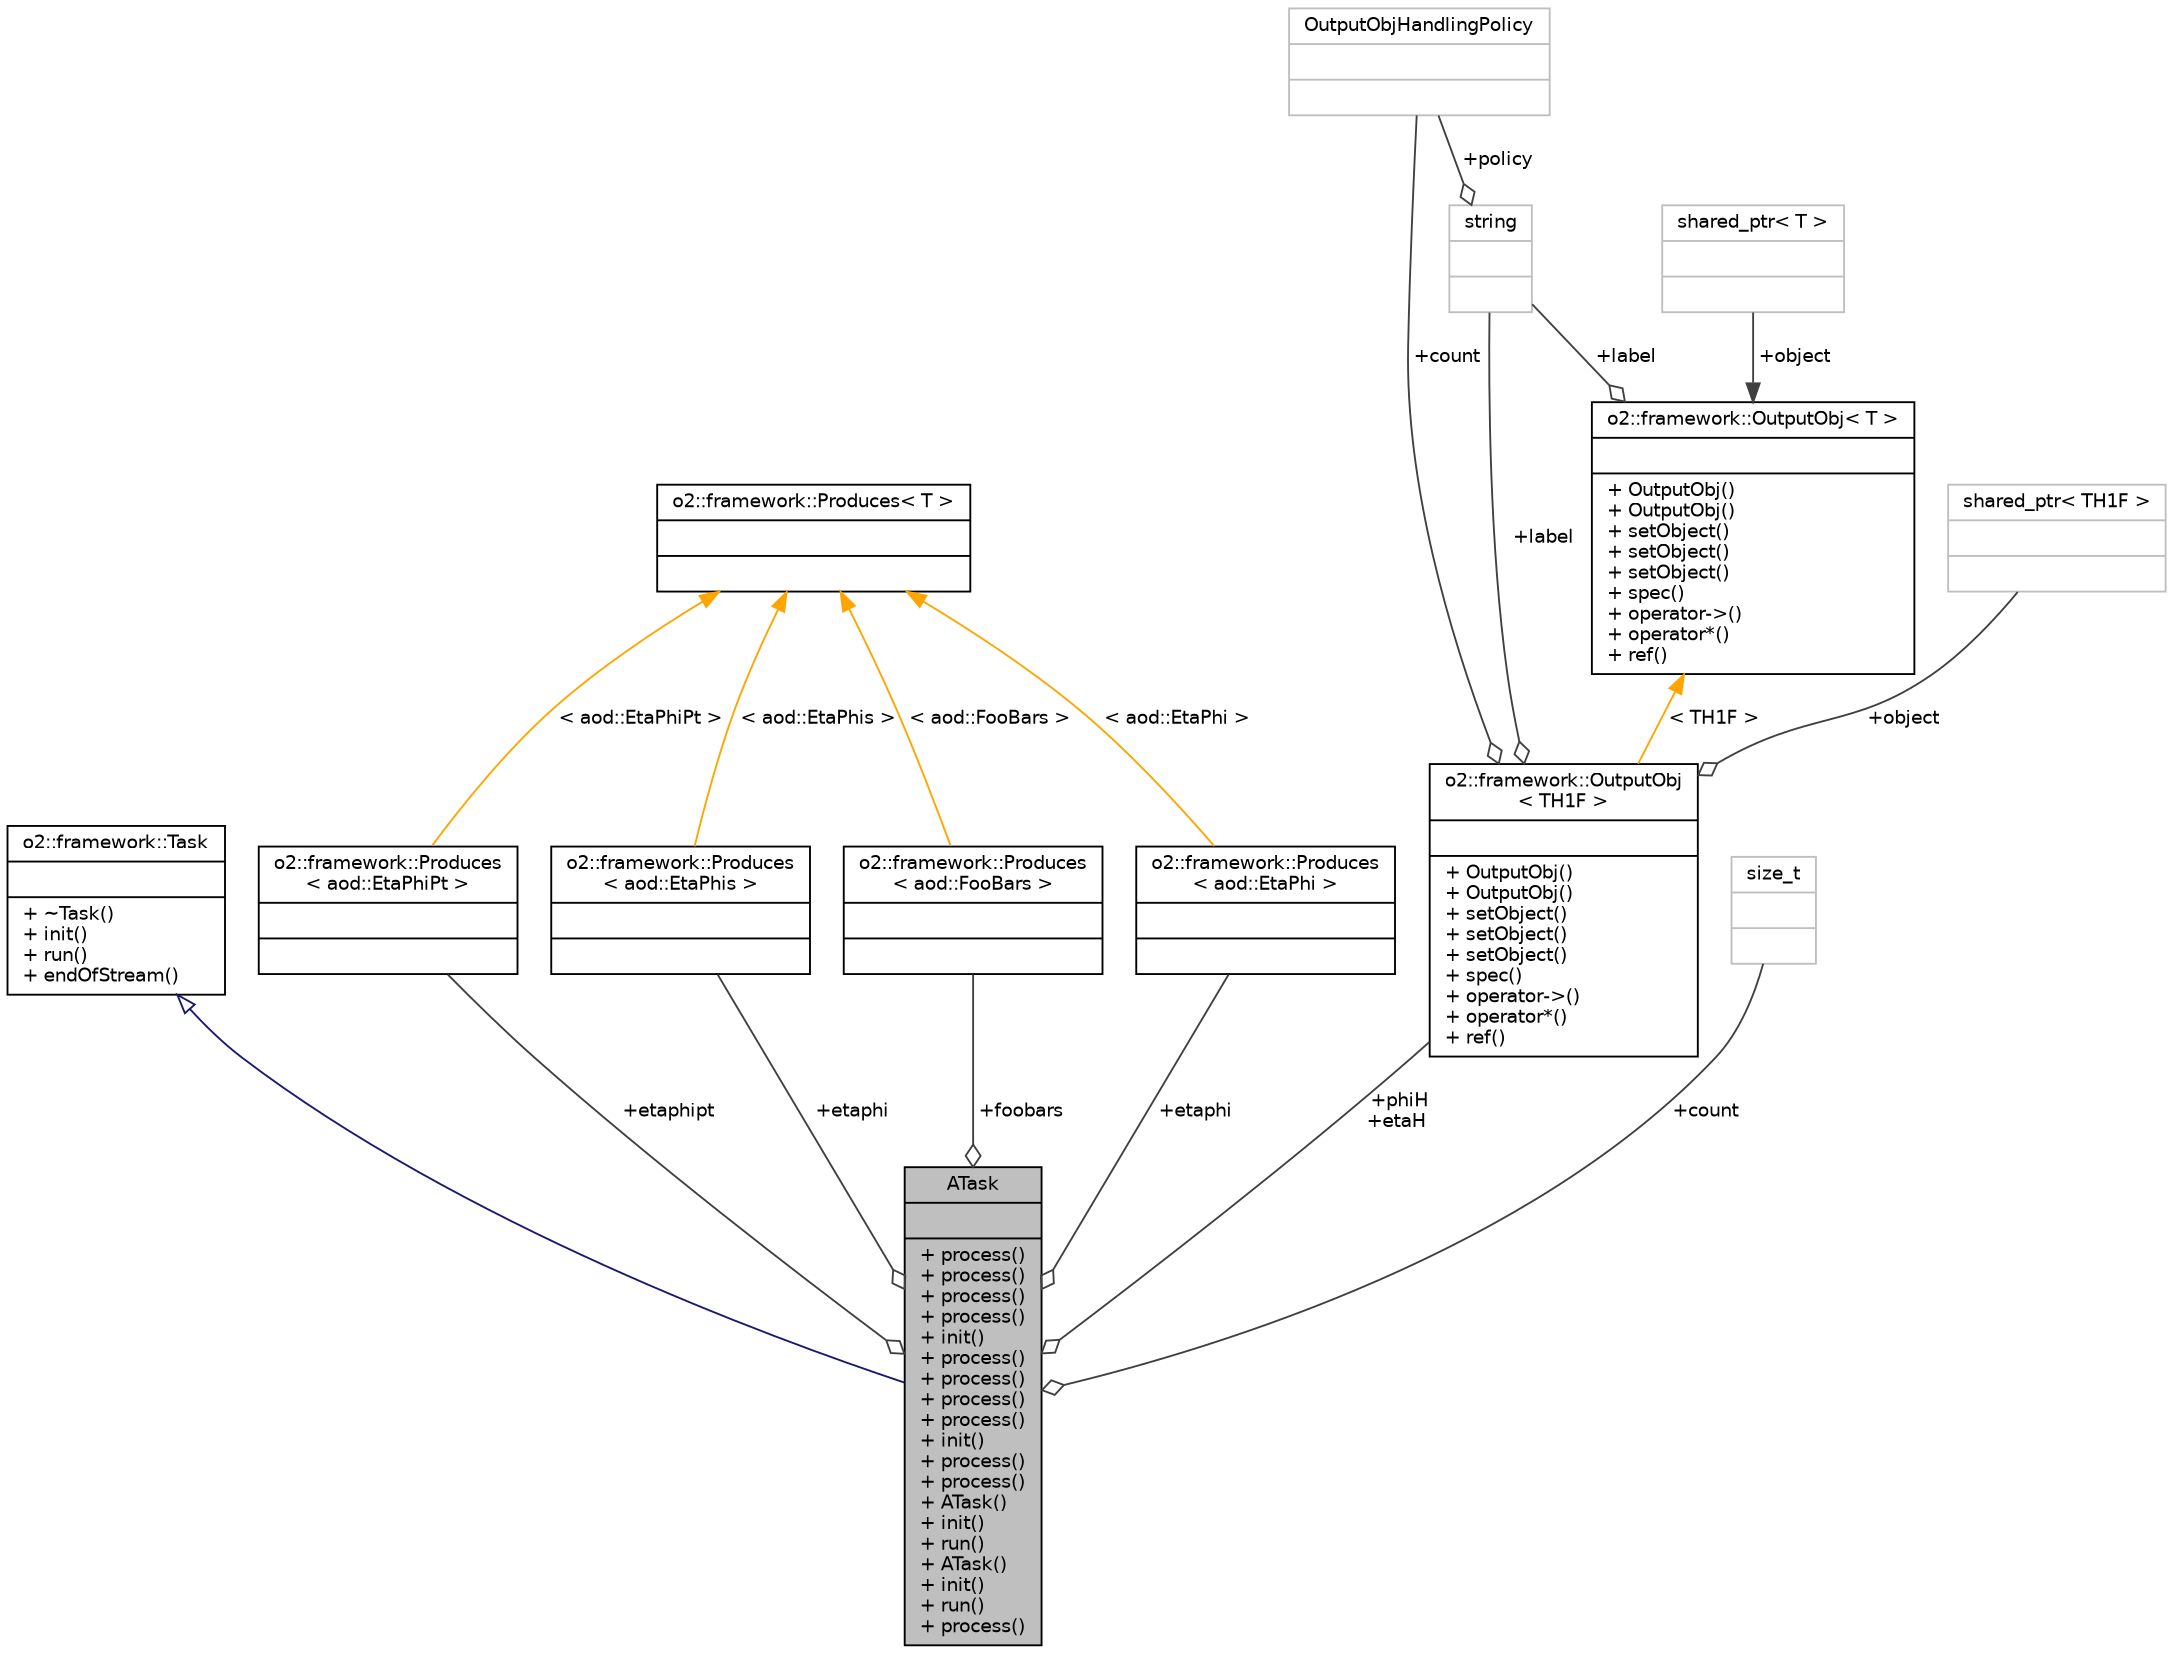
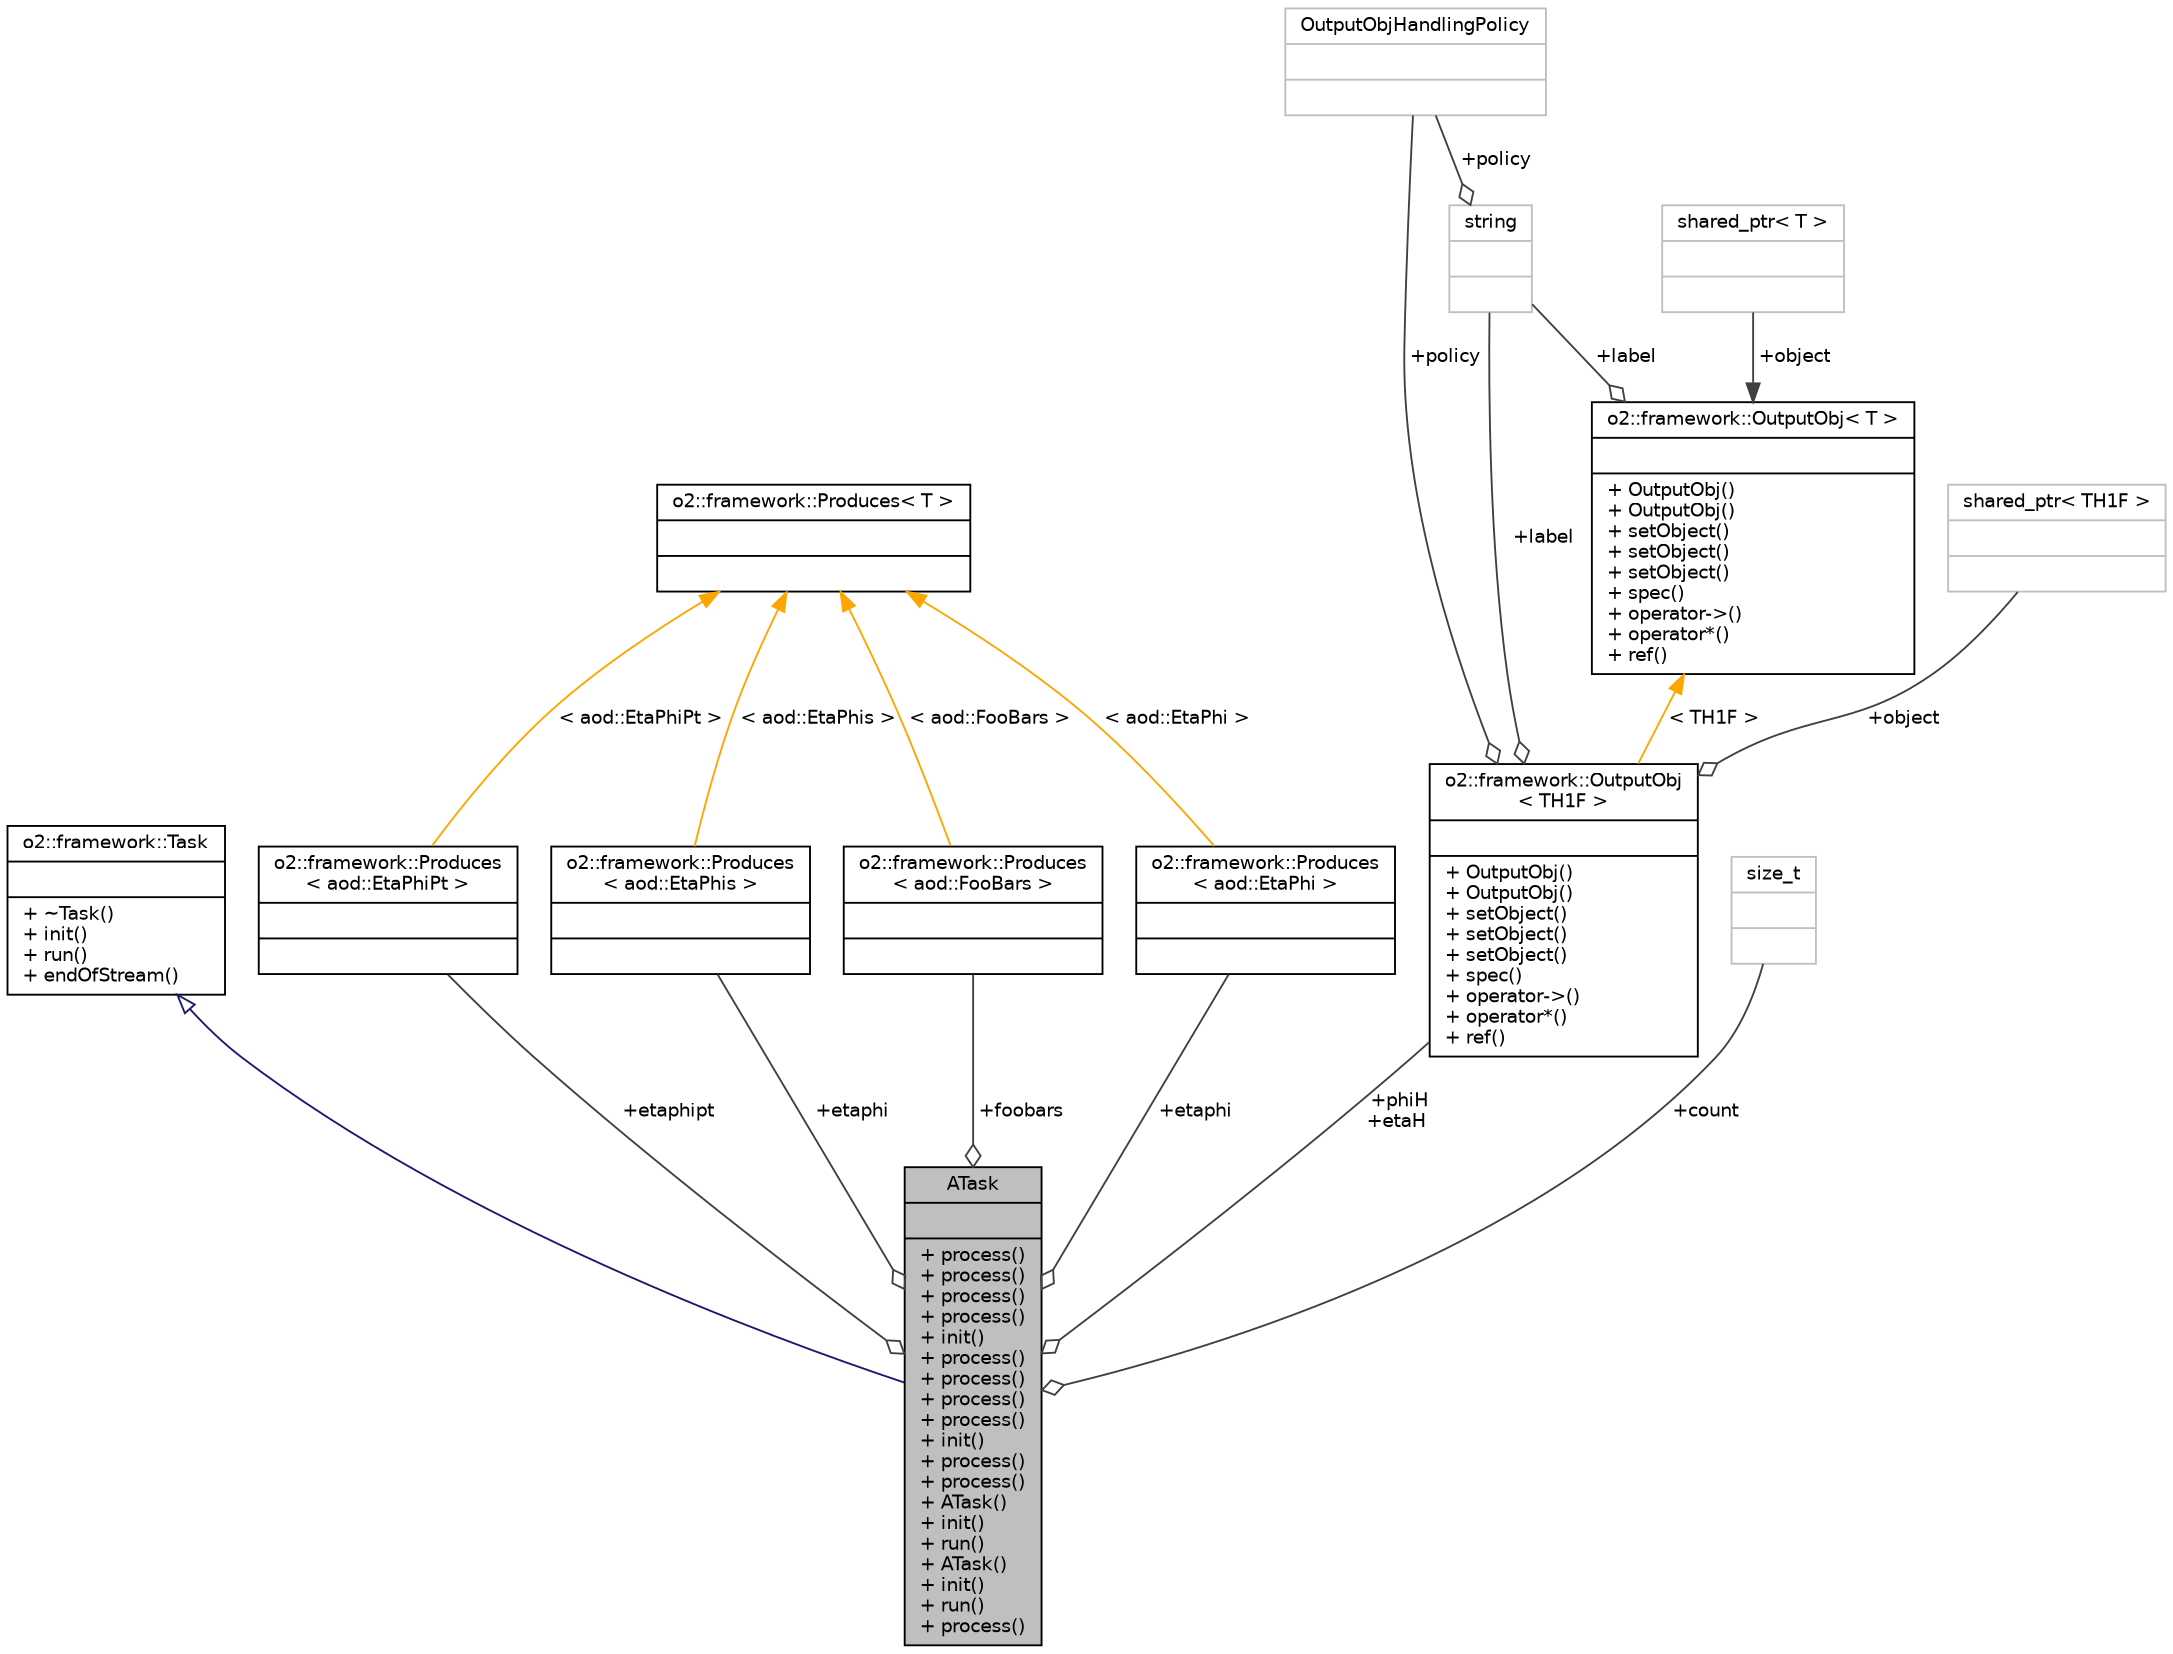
(1445, 357) -> (1443, 357)
